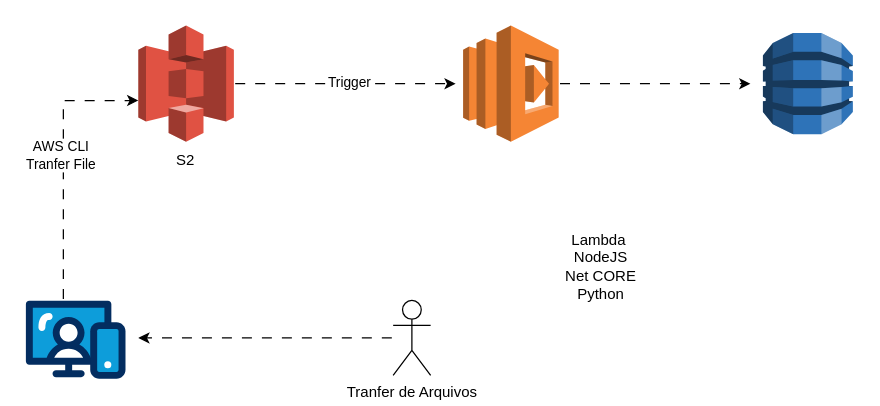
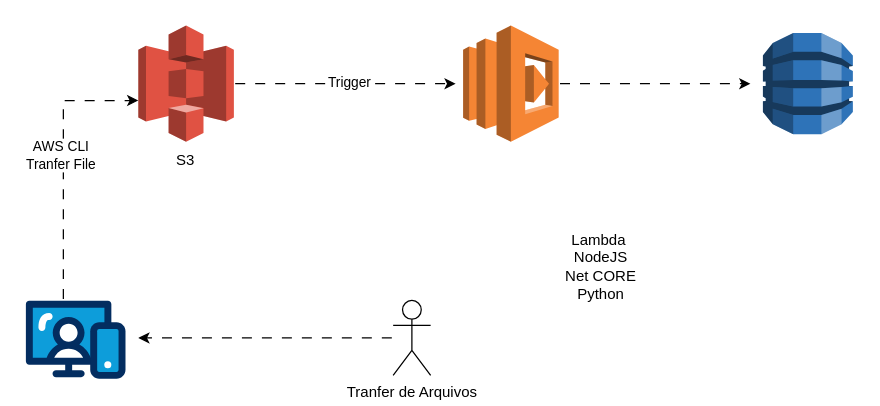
(186, 161) -> (186, 161)
